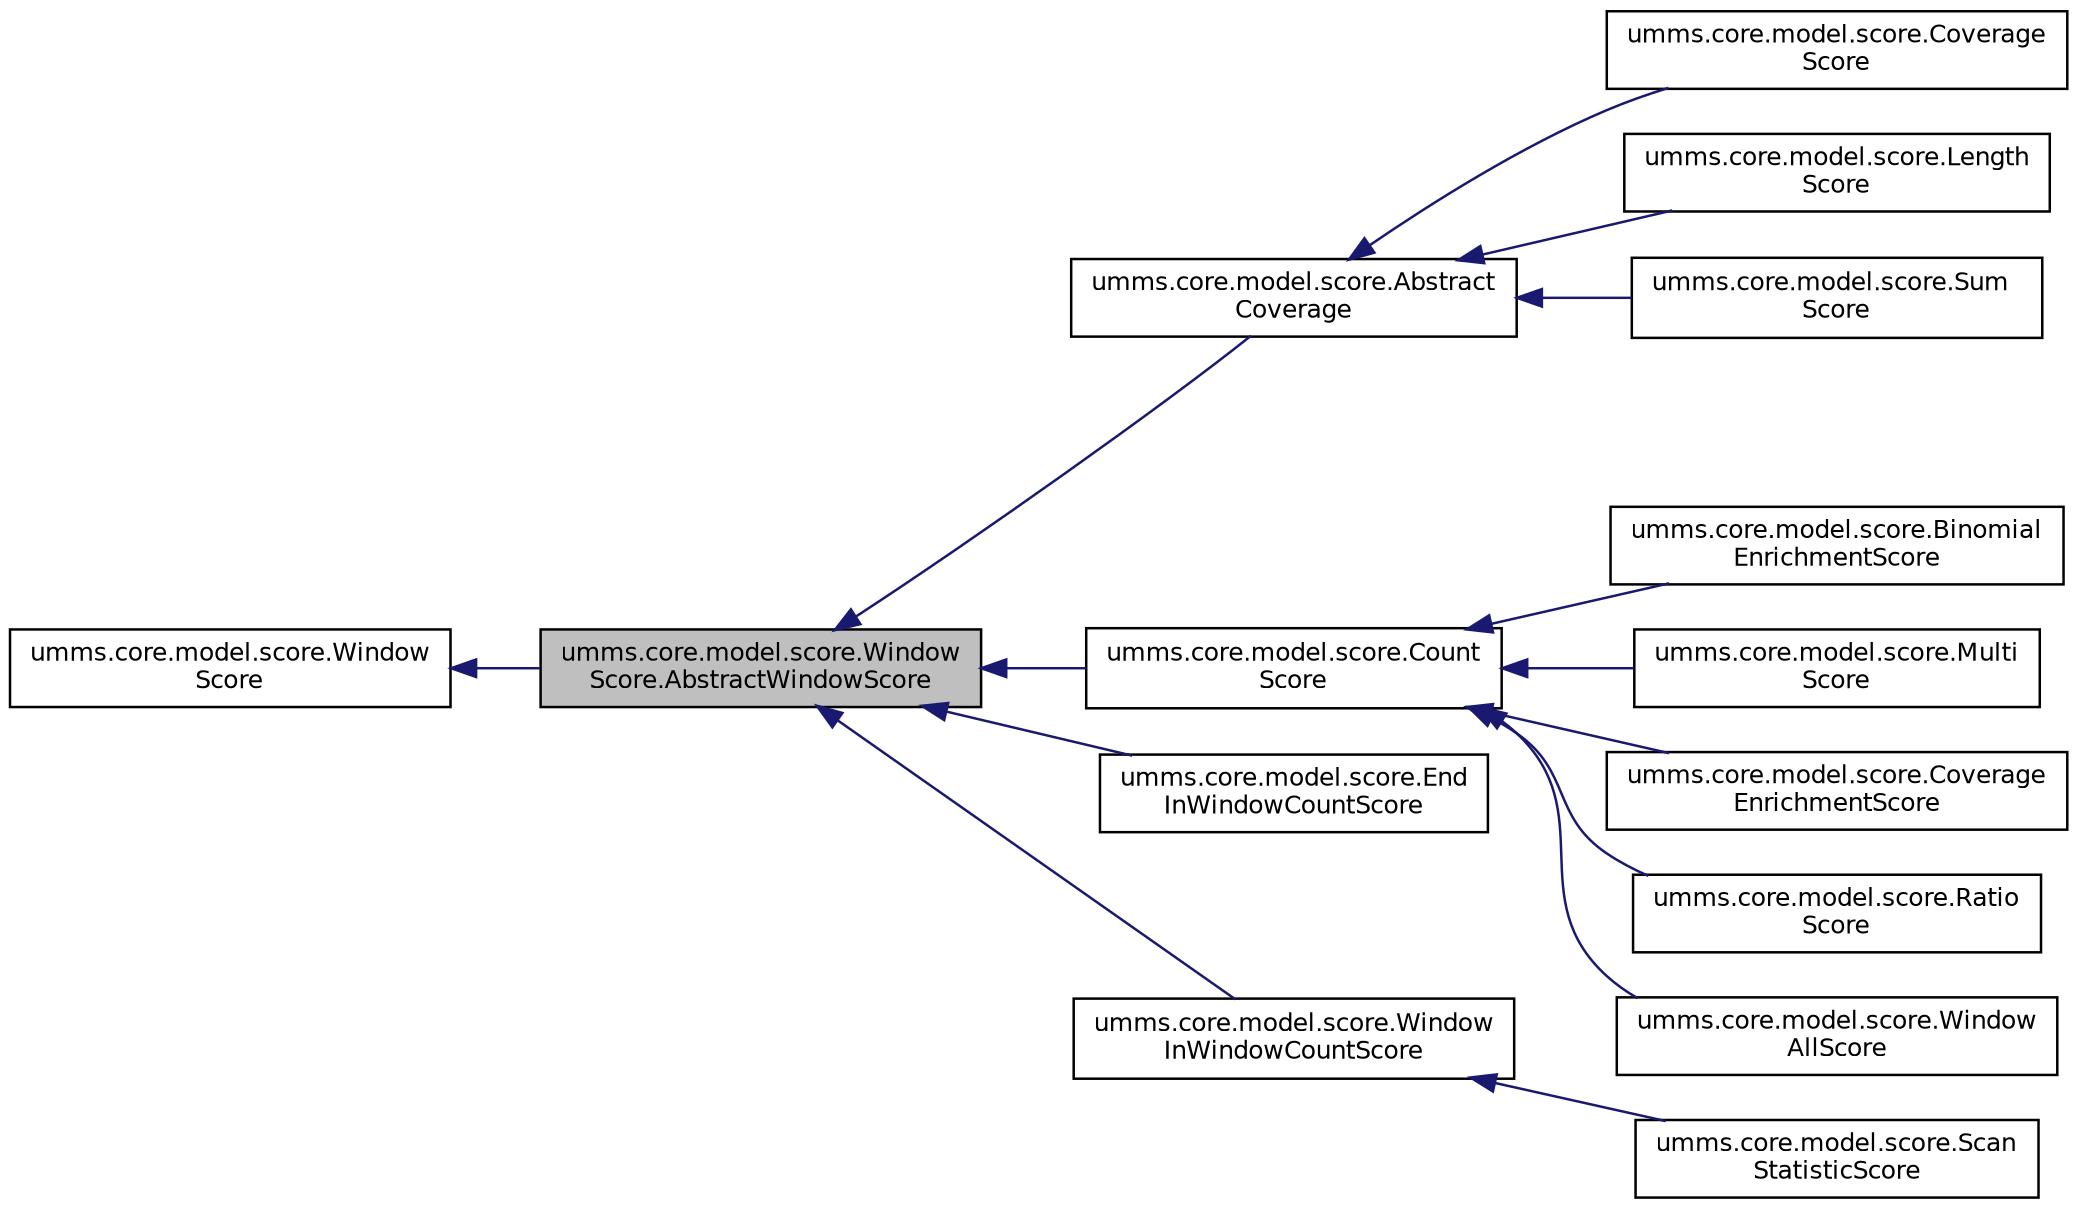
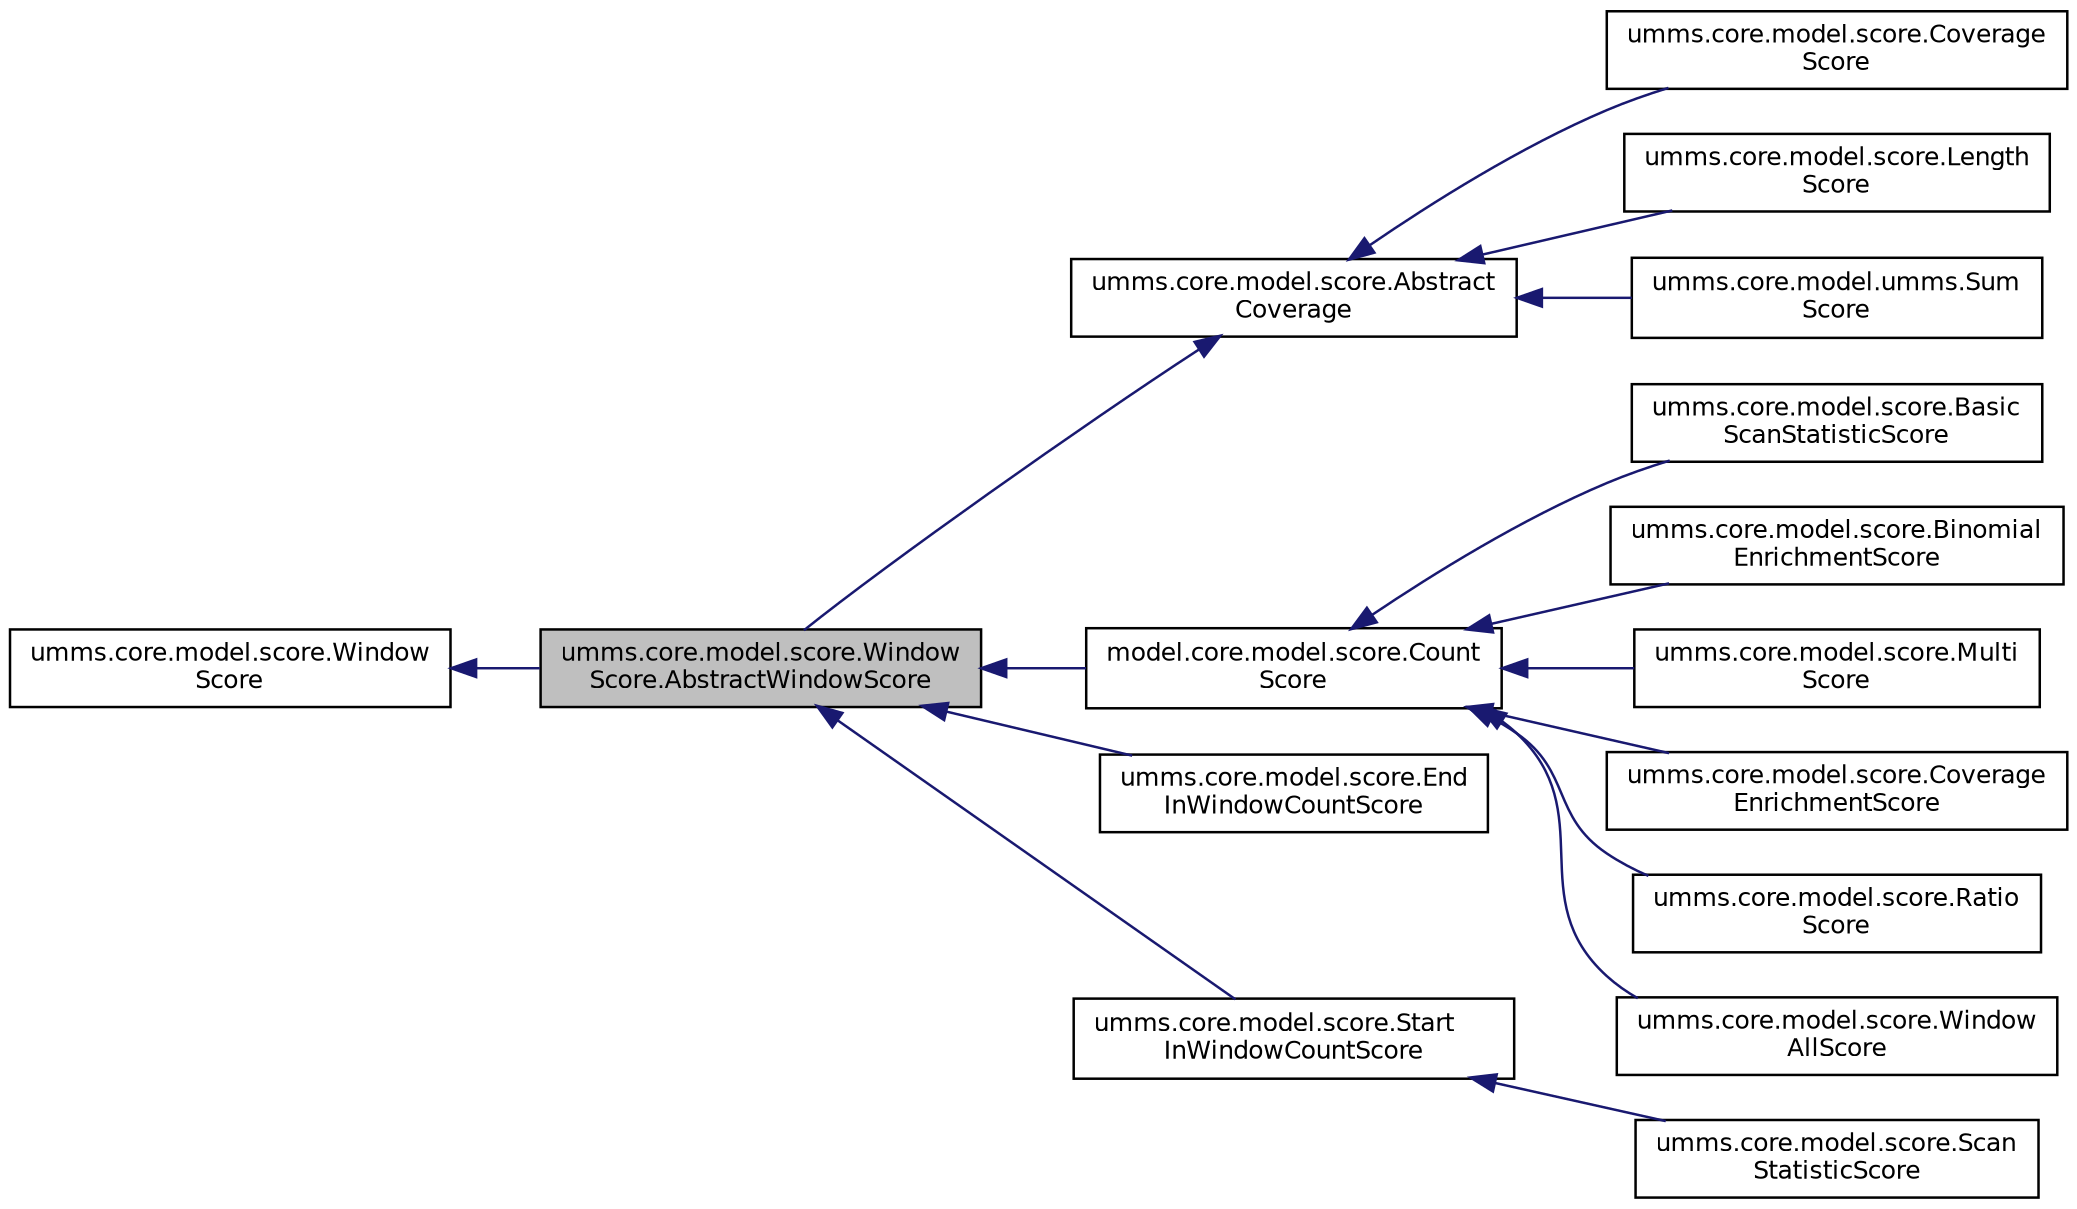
(1837, 298) -> (1837, 298)
none -> (1837, 423)
(1056, 480) -> (999, 486)
(1294, 668) -> (1294, 668)
(1294, 1039) -> (1294, 1039)
